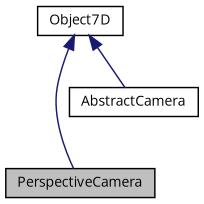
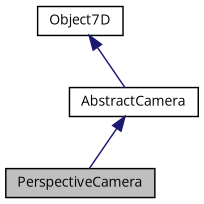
(56, 109) -> (103, 149)
